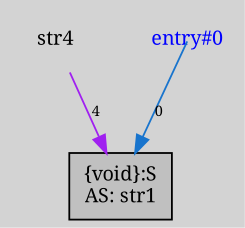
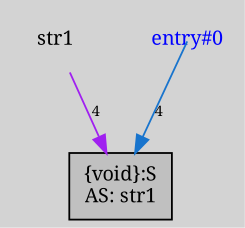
(56, 40) -> (56, 40)
(159, 112) -> (159, 112)
